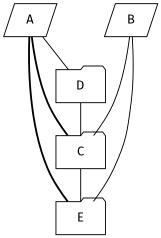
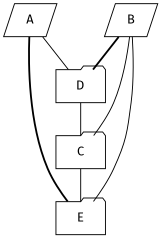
none -> (106, 53)
(43, 89) -> none
